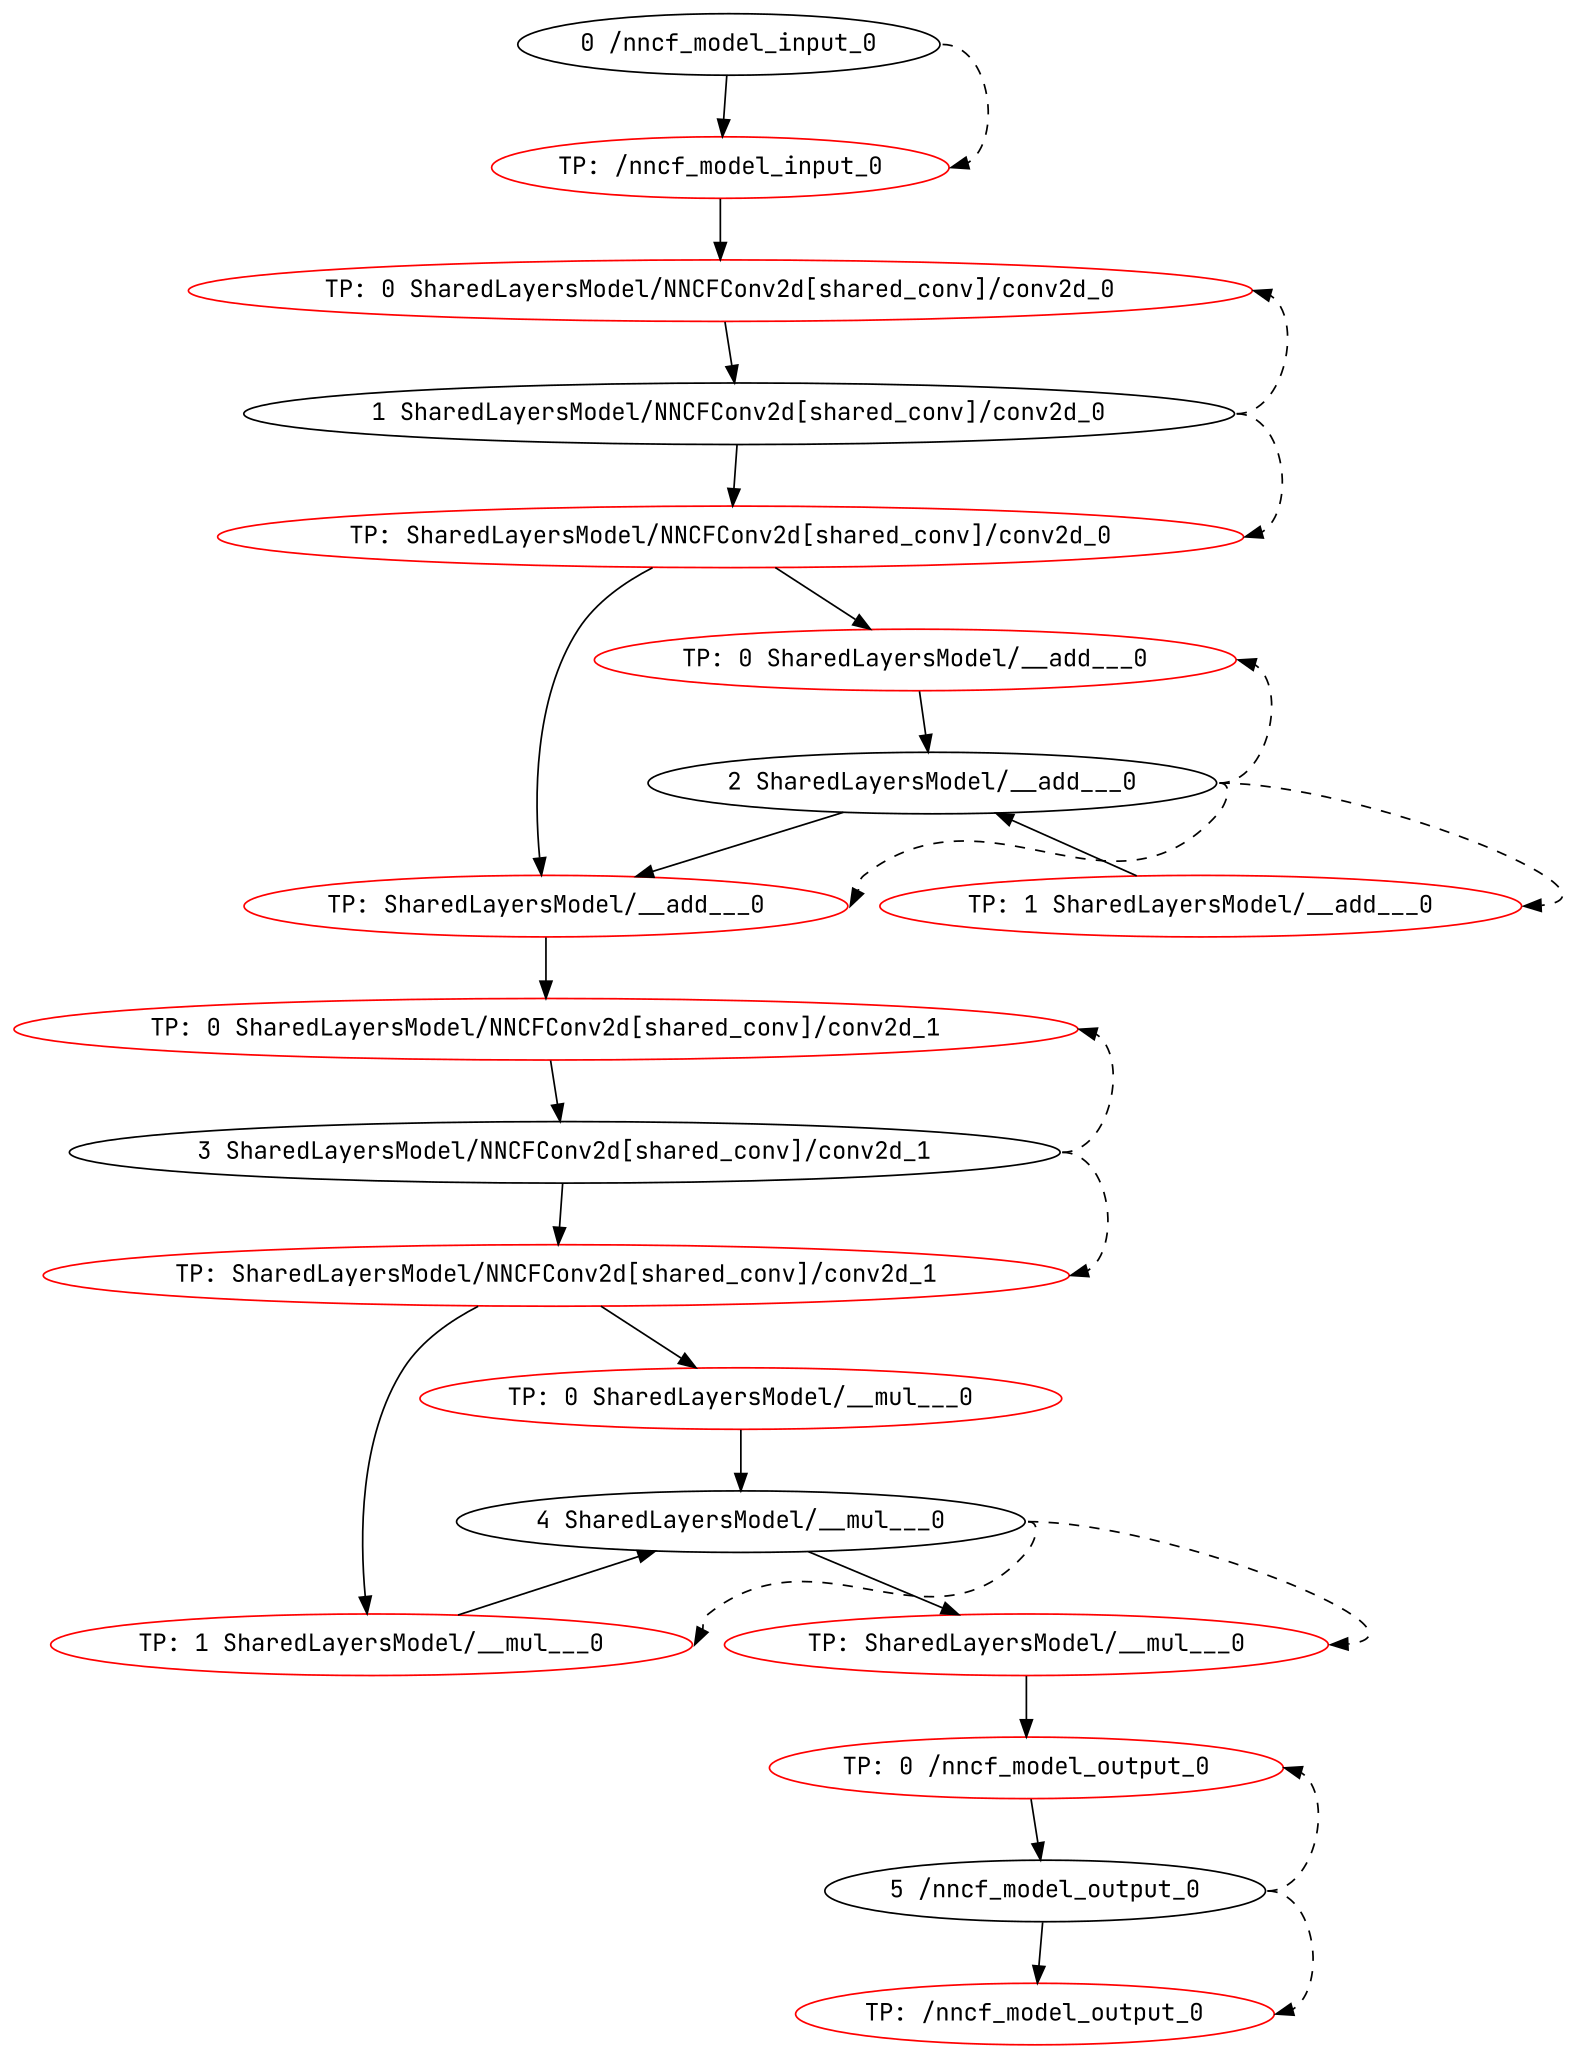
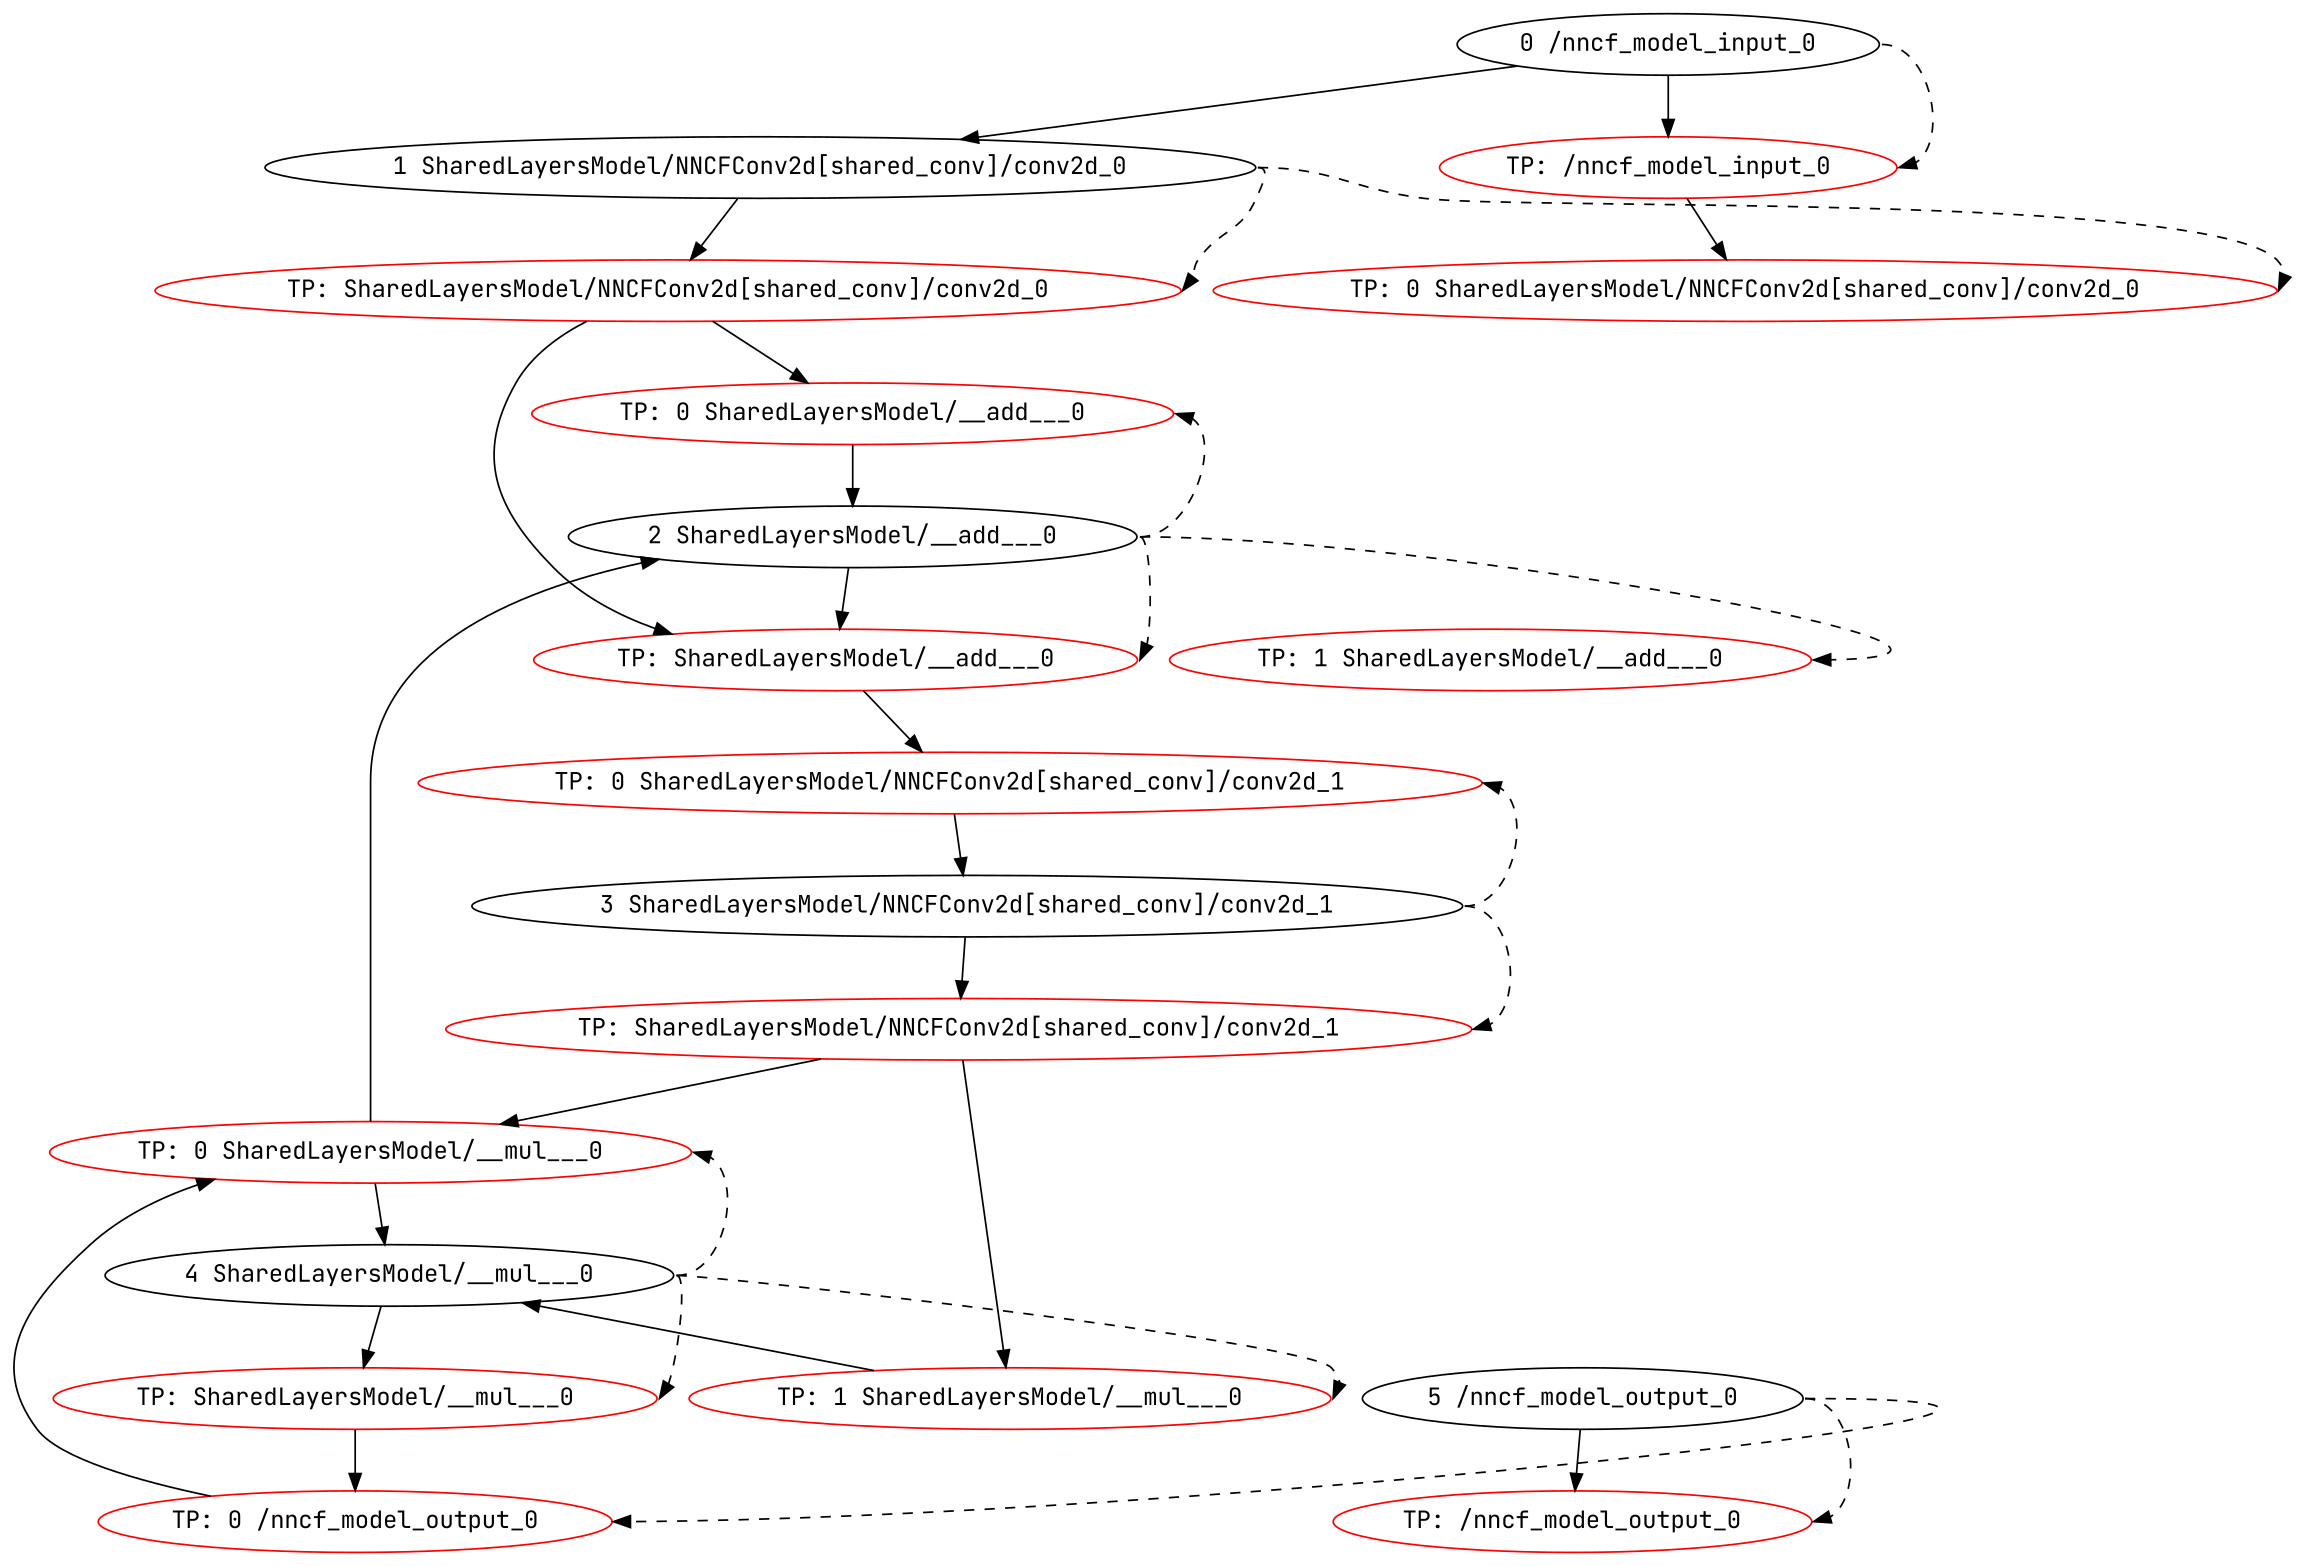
(728, 344) -> (1248, 102)
(1068, 845) -> (373, 763)
none -> (724, 1226)
(1034, 1821) -> (15, 1359)
